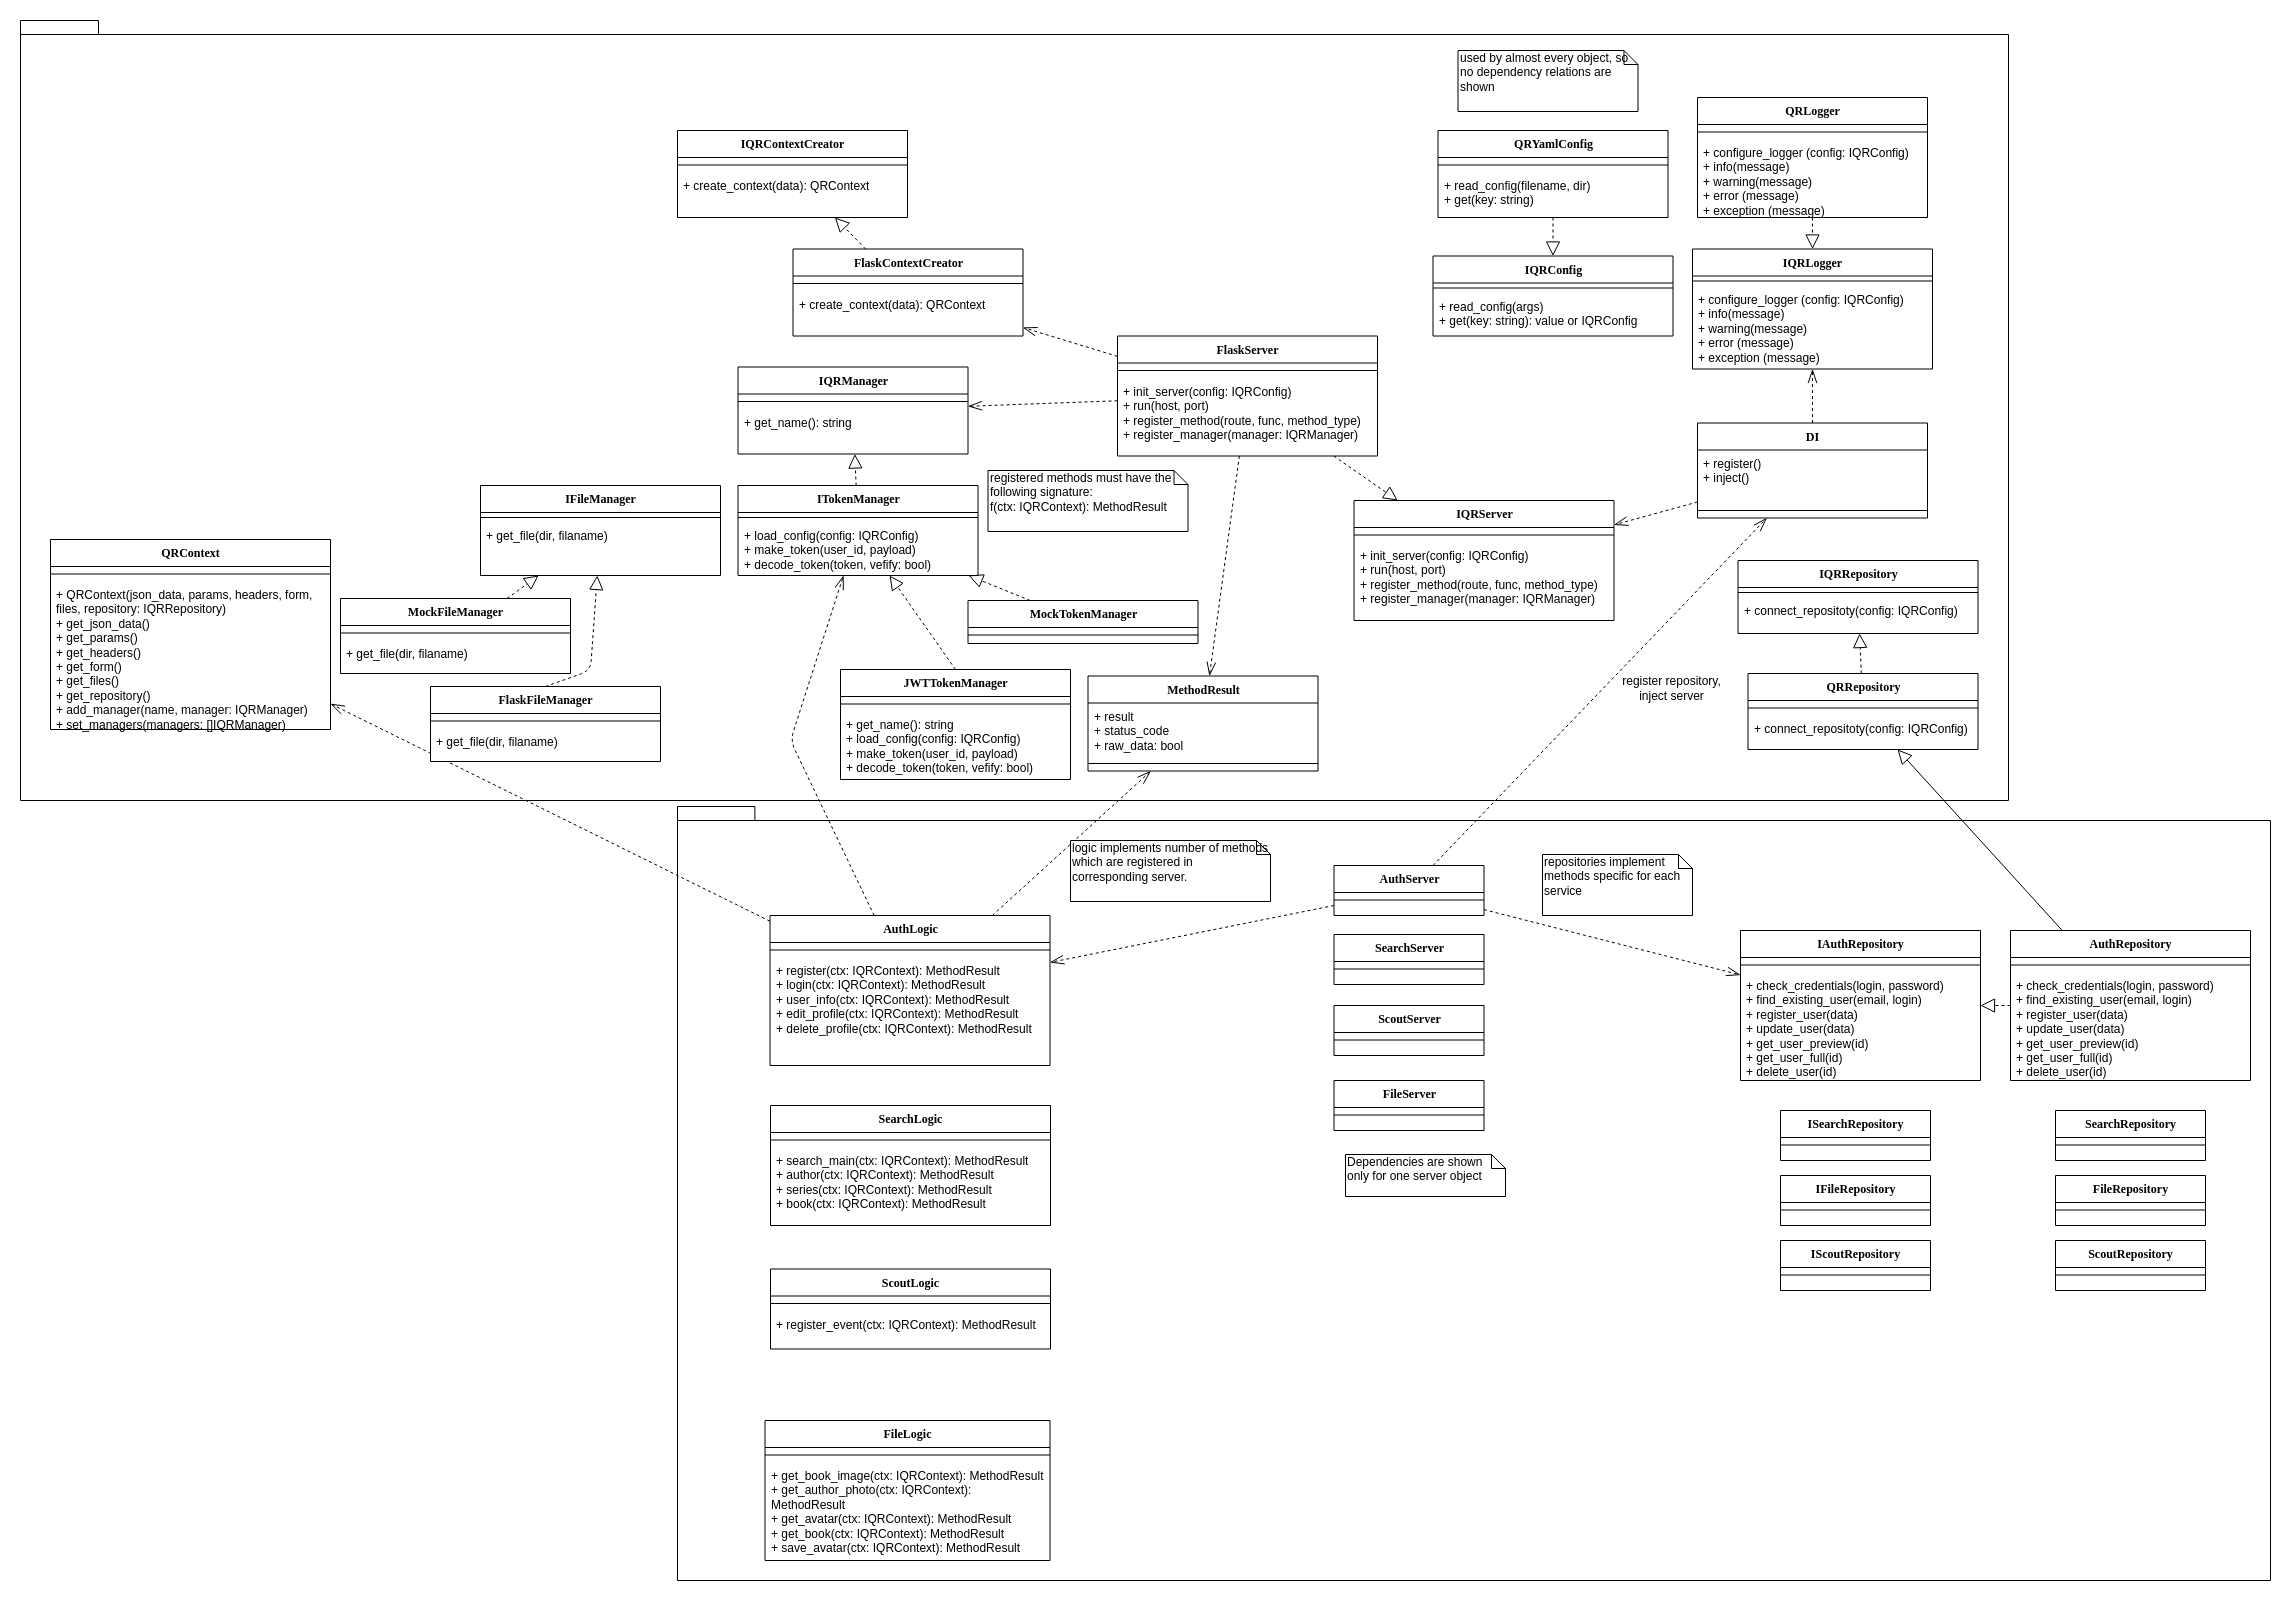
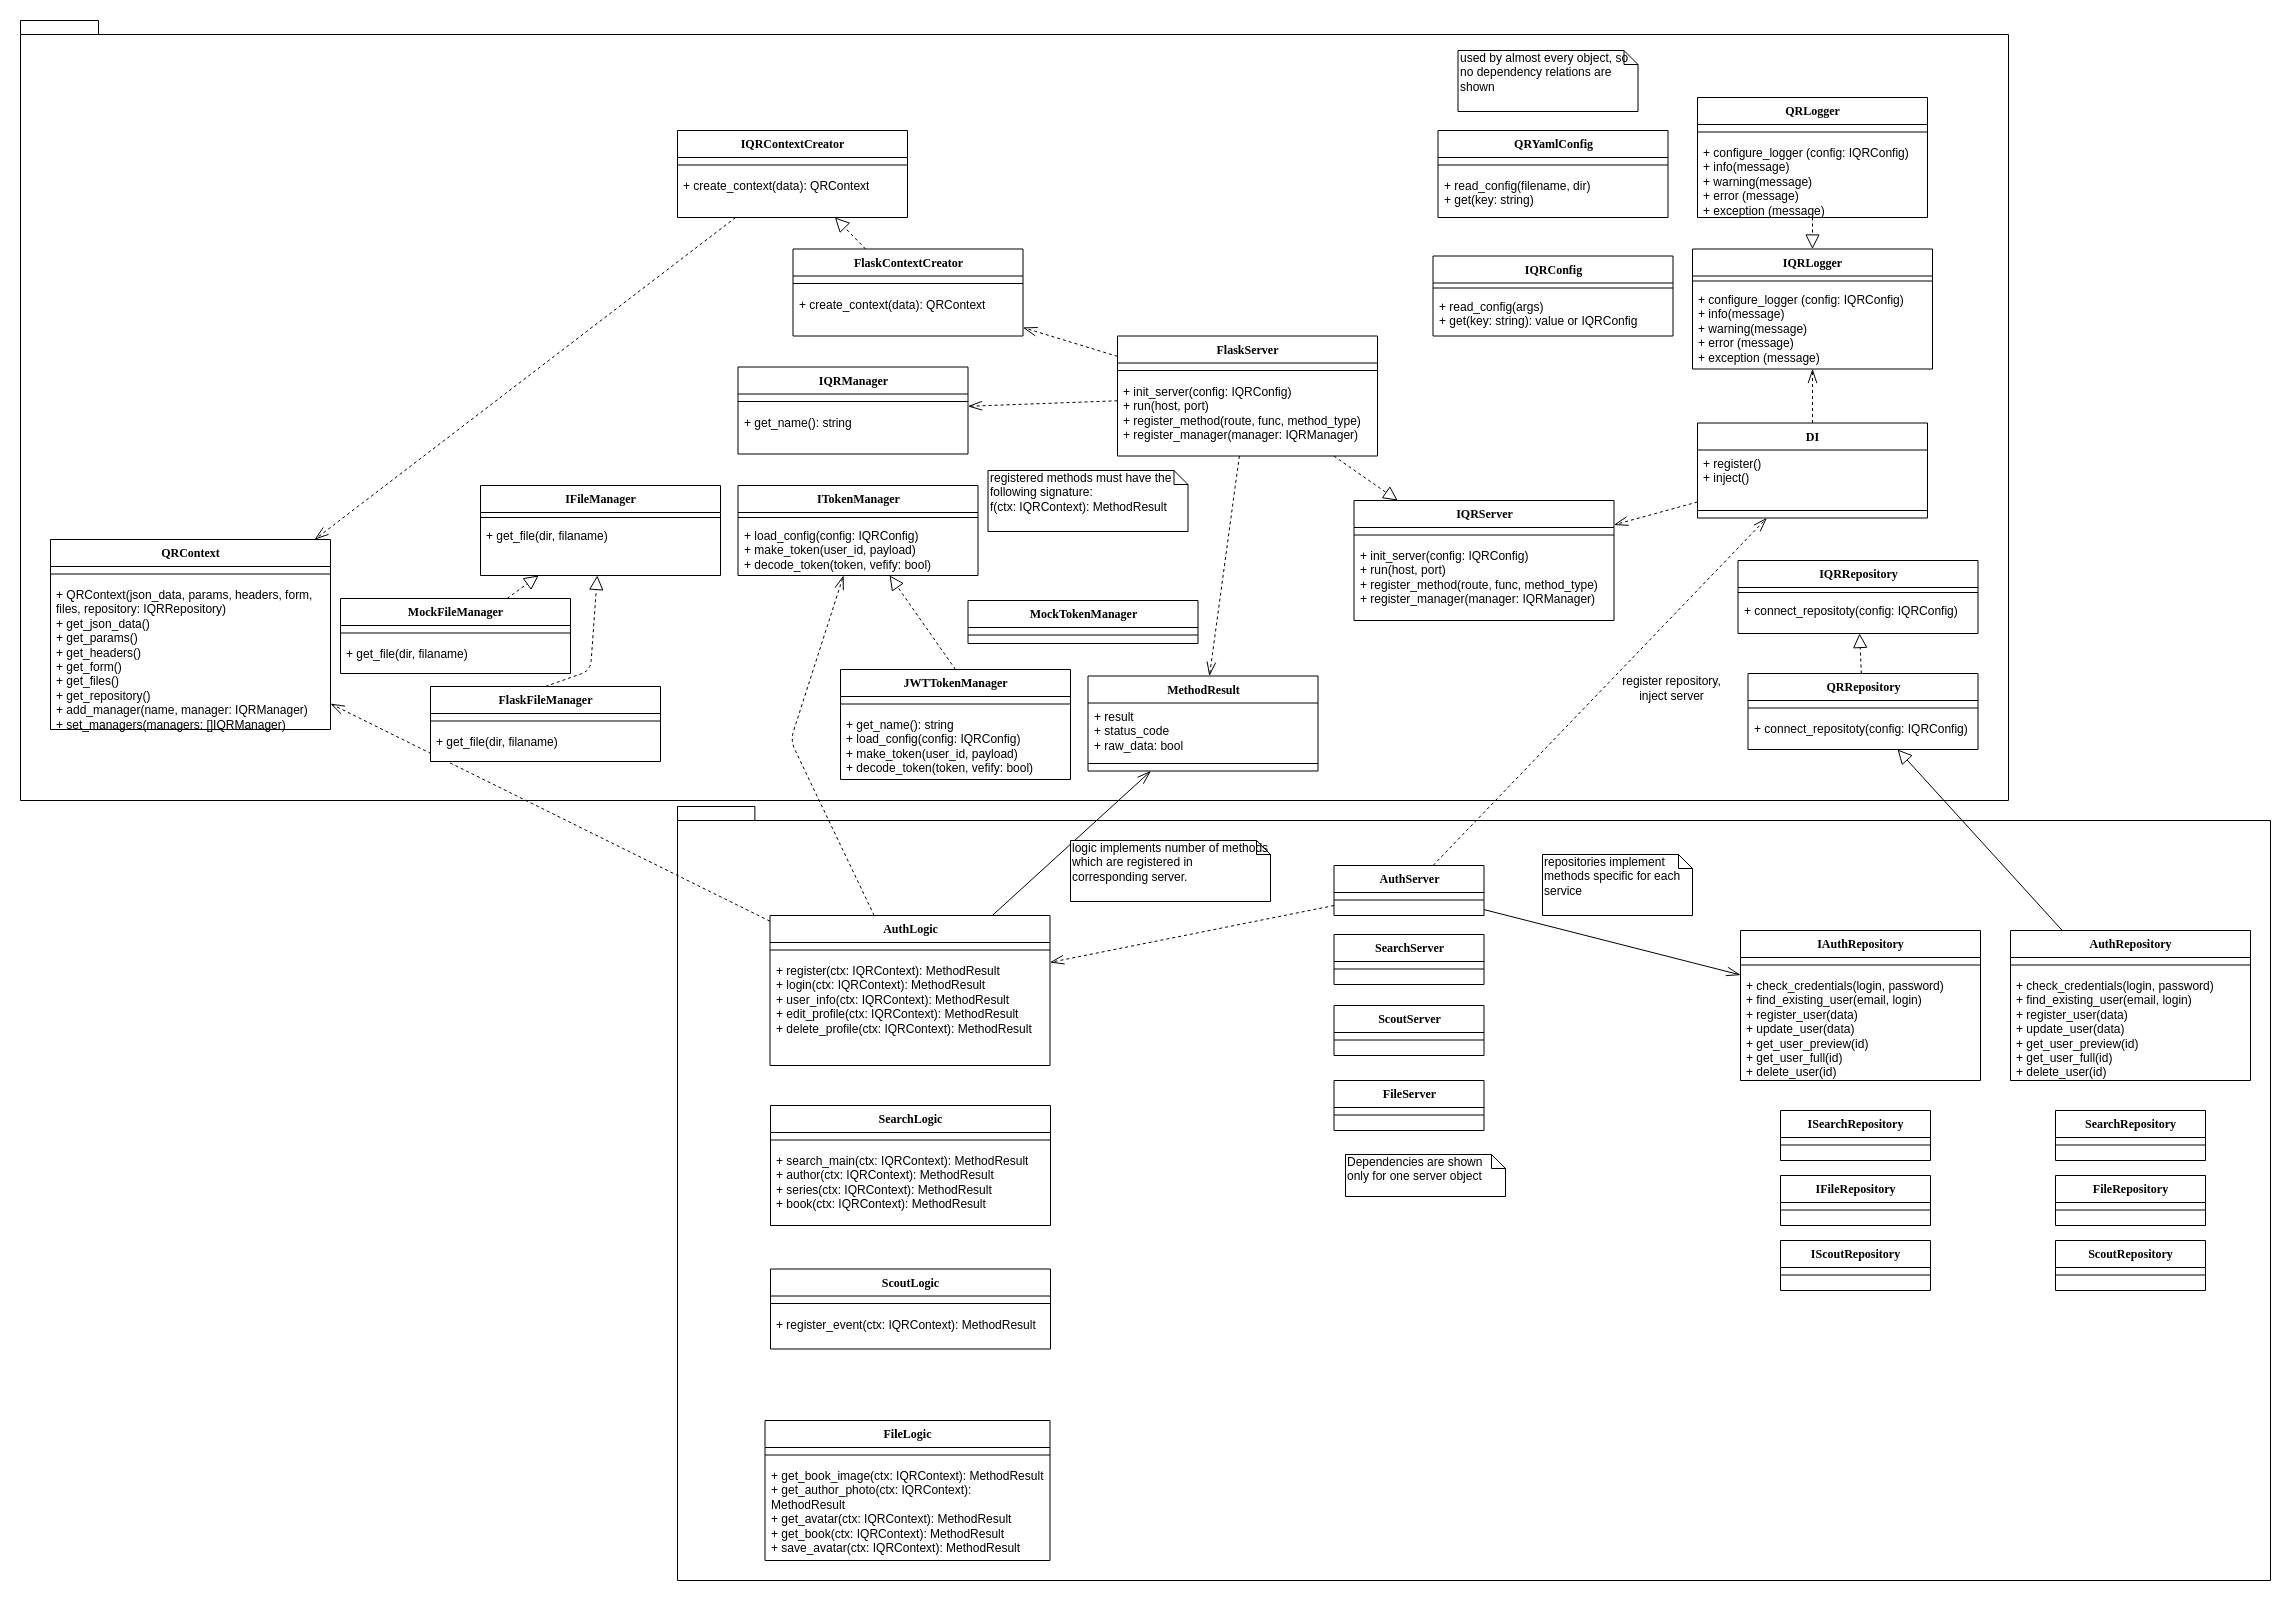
(1553, 230) -> none
none -> (527, 377)
(856, 476) -> none
(1003, 590) -> none
(1111, 808) -> (1111, 808)
(1610, 942) -> (1610, 942)
(2003, 1006) -> none
